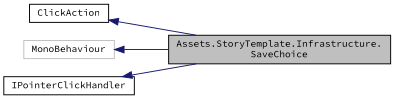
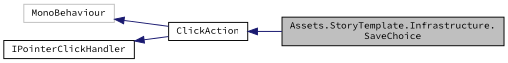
(146, 50) -> (146, 23)
(164, 69) -> (156, 38)
